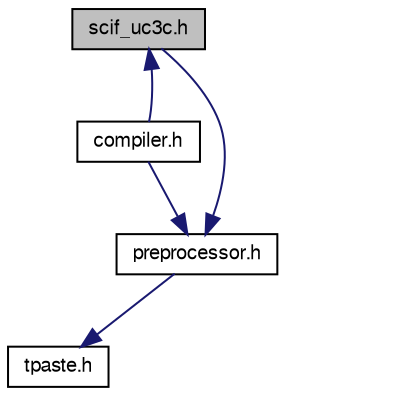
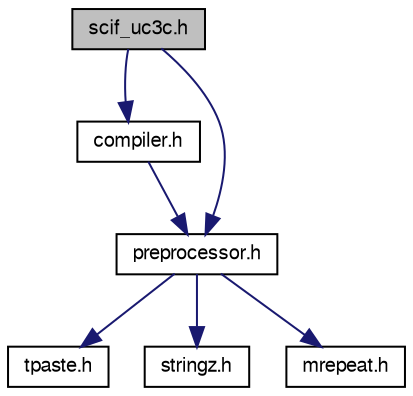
(152, 96) -> (125, 76)
none -> (197, 367)
none -> (346, 367)
